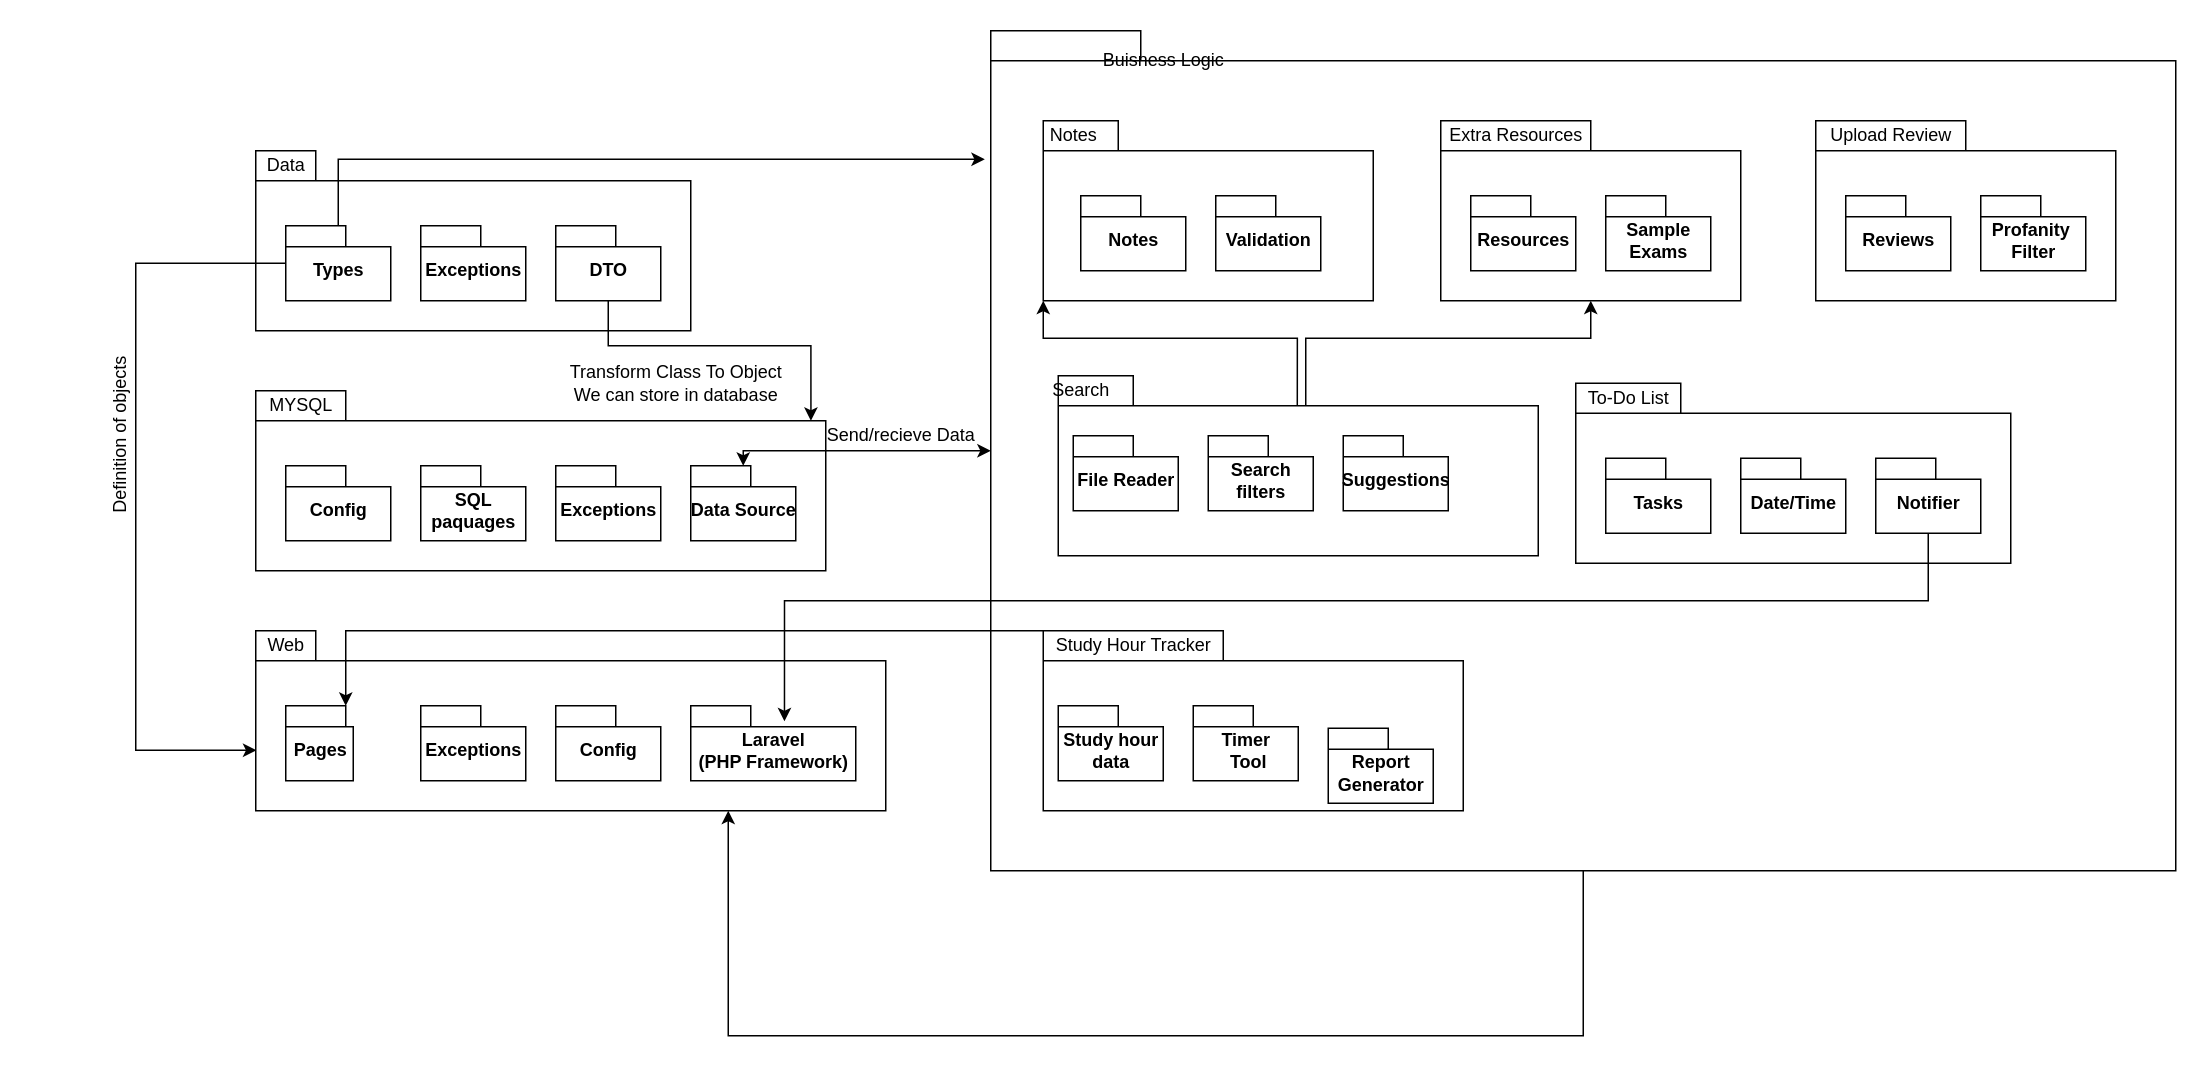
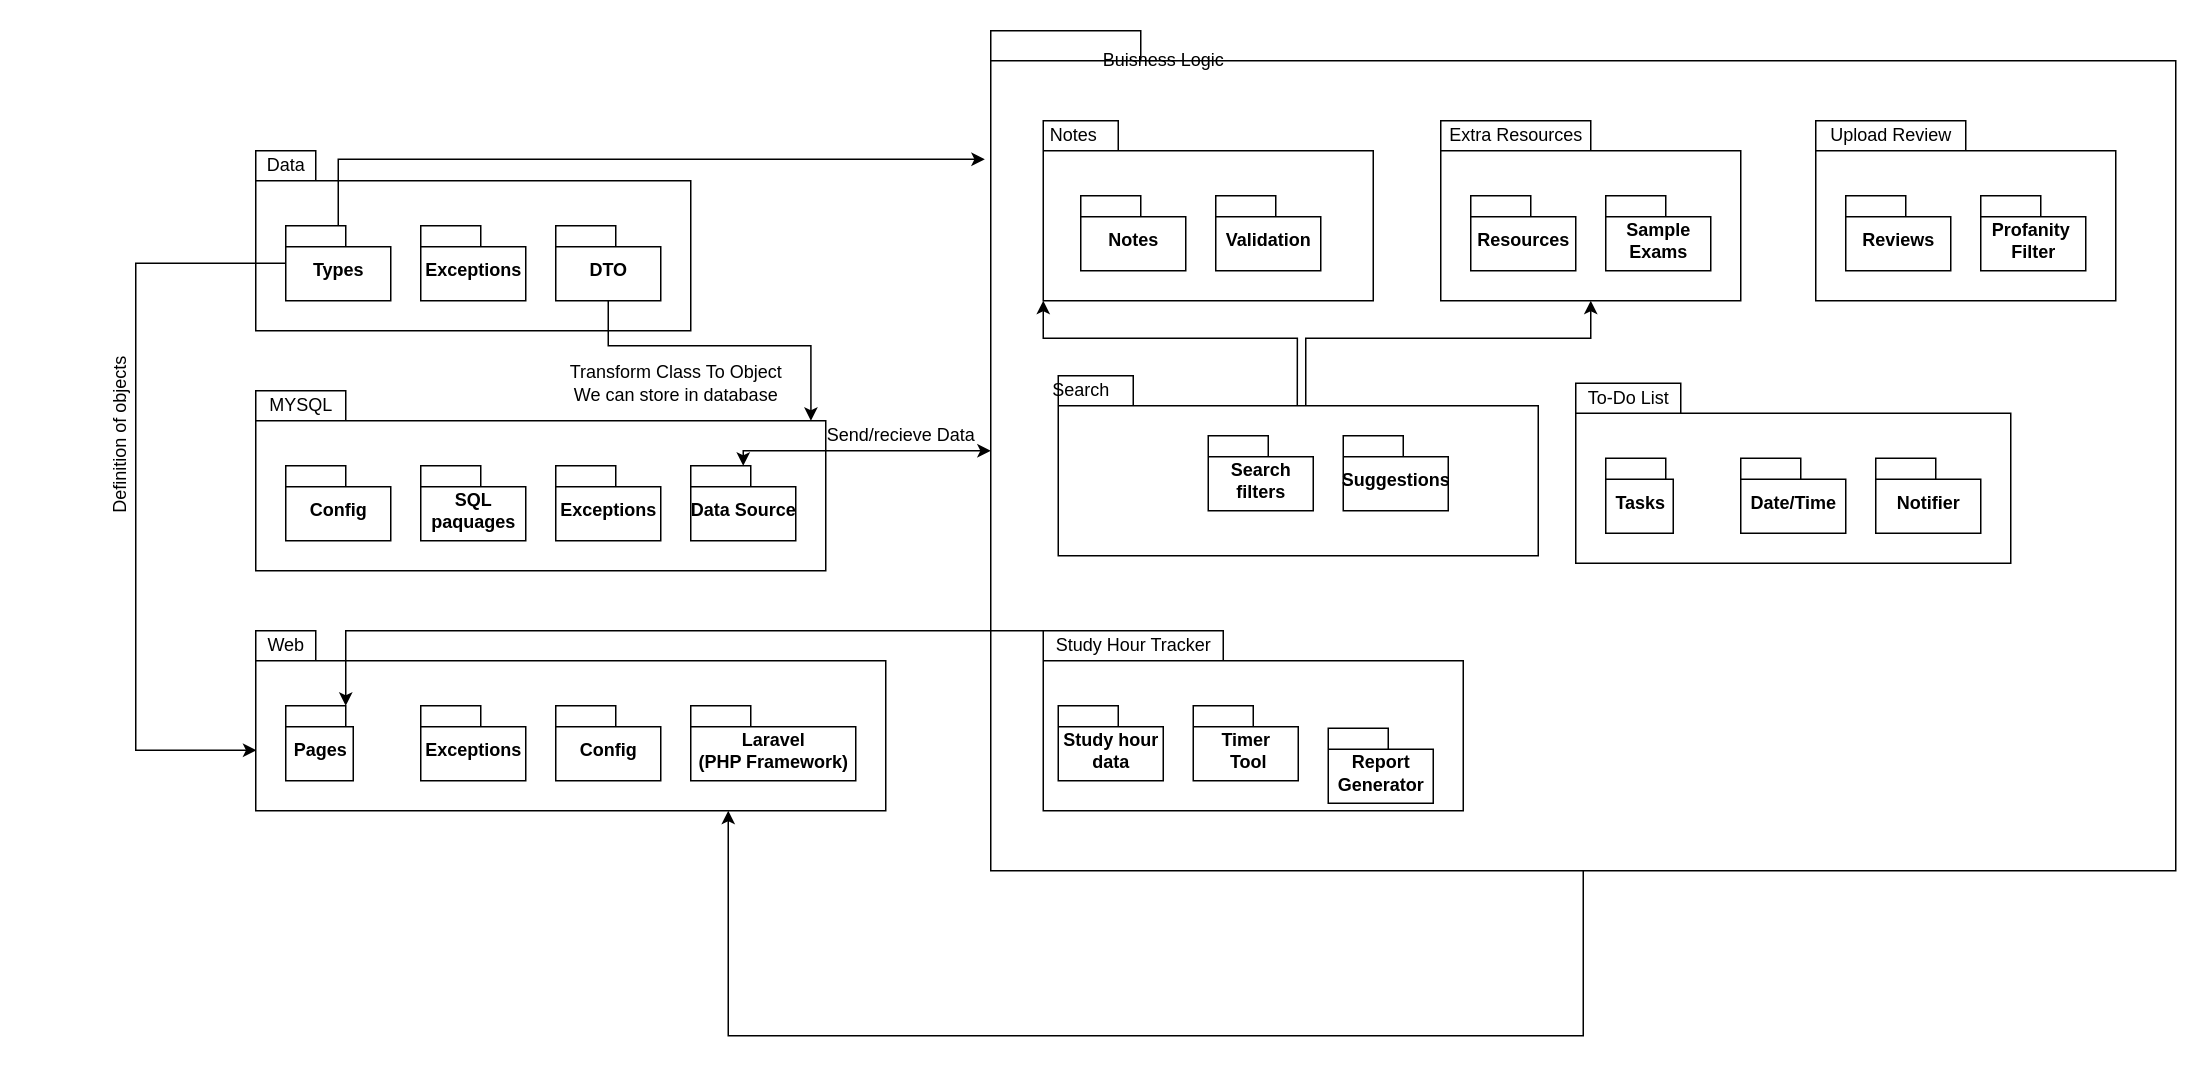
(1126, 473) -> none
(1658, 496) -> (1640, 496)
(1335, 601) -> none
